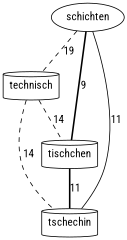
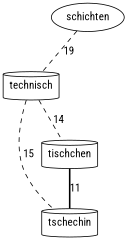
(79, 86) -> none
(110, 122) -> none
(29, 154) -> (29, 154)
